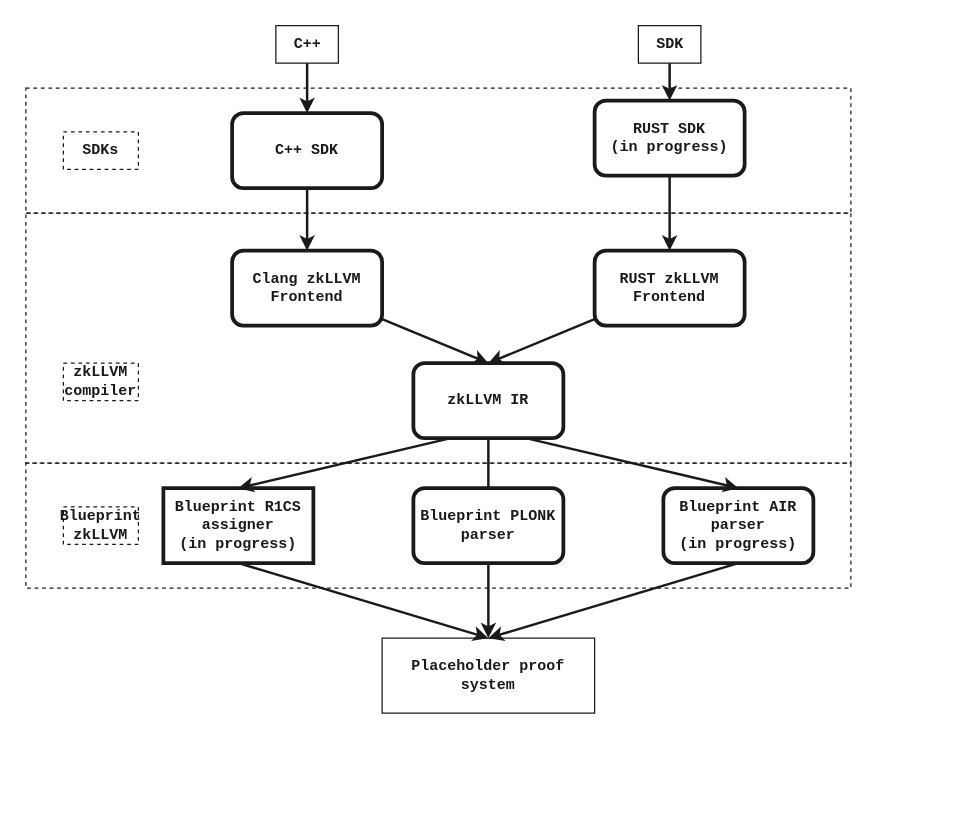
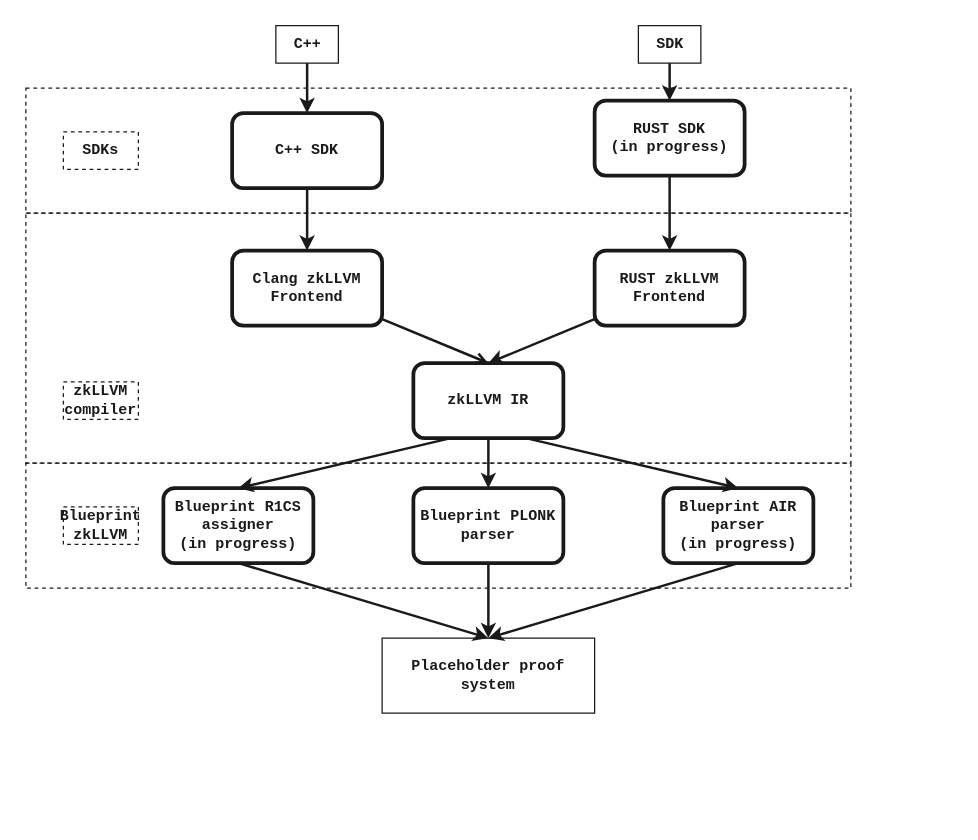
(477, 358) -> (476, 358)
(101, 382) -> (101, 401)
(488, 479) -> (488, 475)
(238, 526) -> (238, 526)
